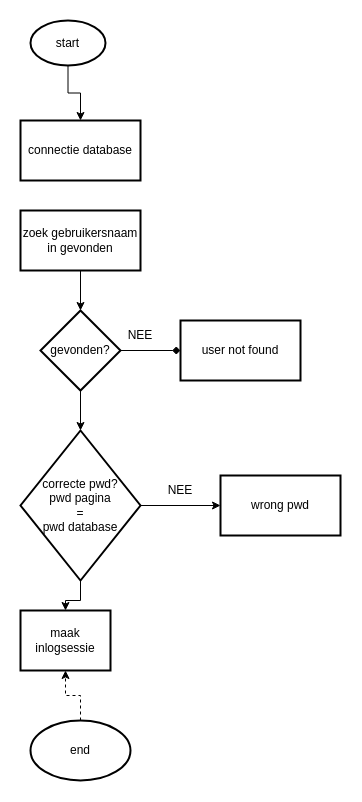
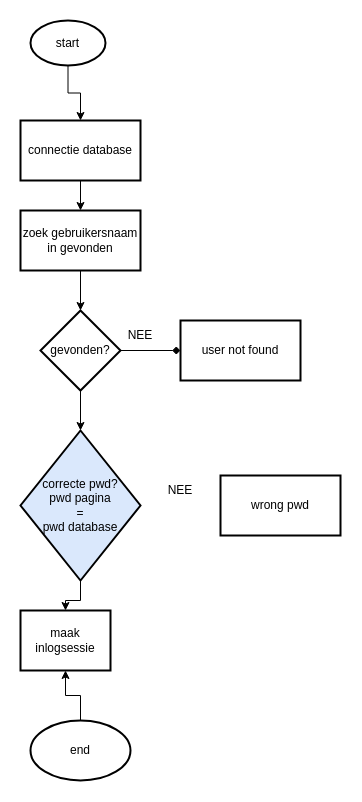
none -> (81, 200)
(81, 506) -> (81, 506)
(177, 506) -> none
(76, 696) -> (76, 696)
